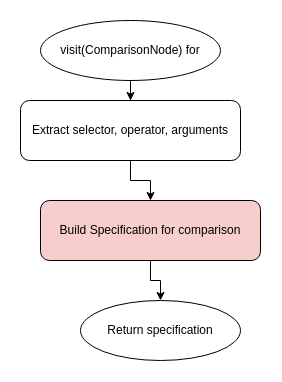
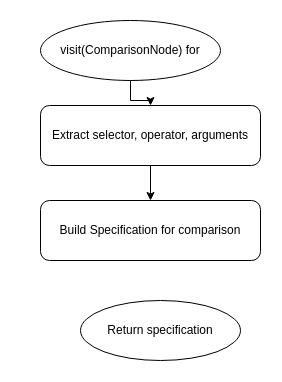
(131, 131) -> (151, 136)
(151, 231) -> (151, 231)
(152, 281) -> none
